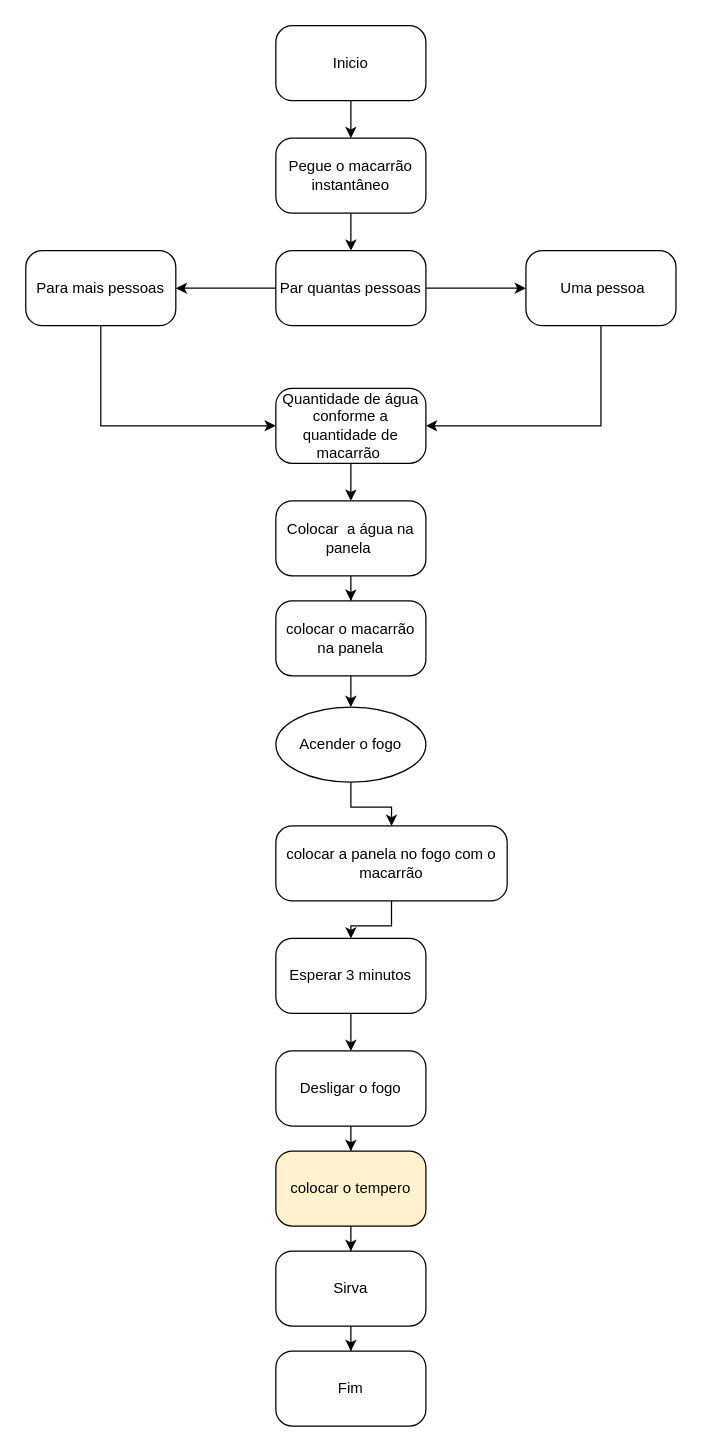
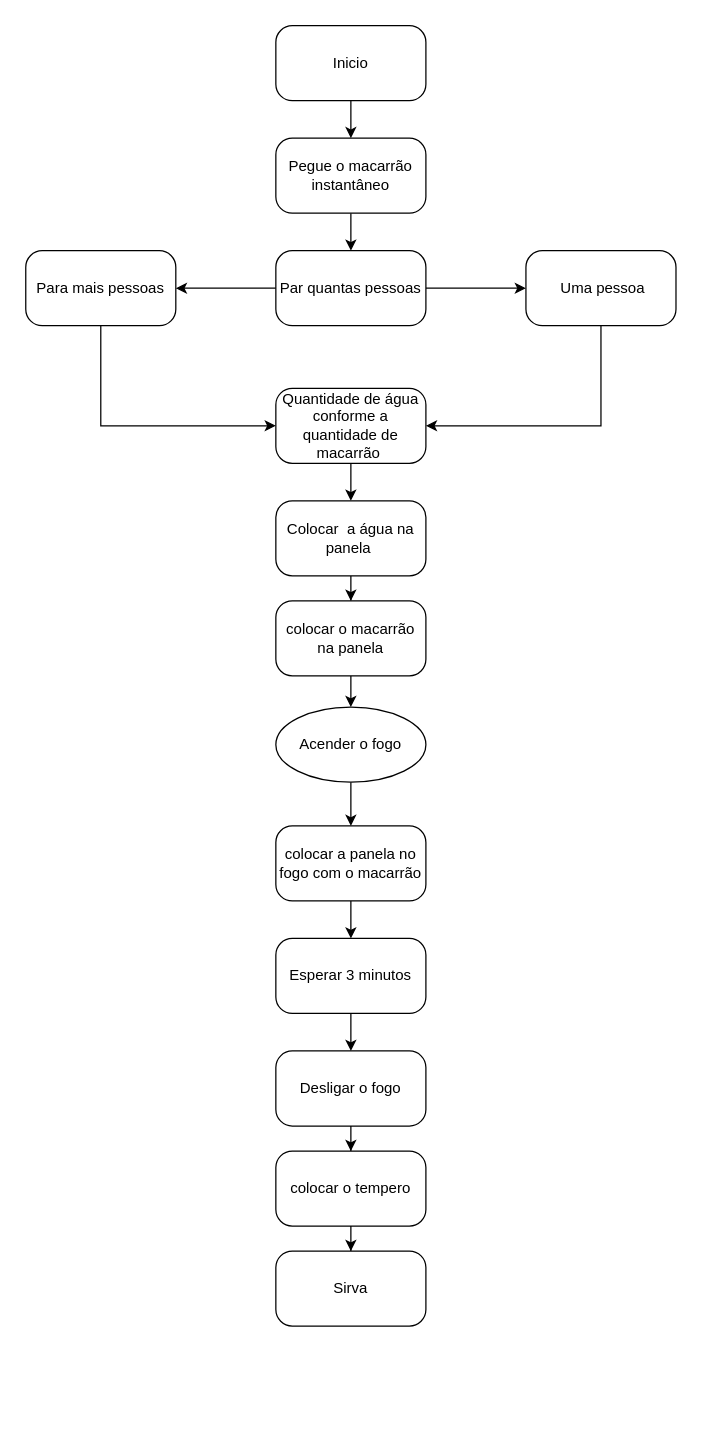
(391, 863) -> (351, 863)
(351, 1188) -> (351, 1188)
(351, 1343) -> none
(351, 1388) -> none
